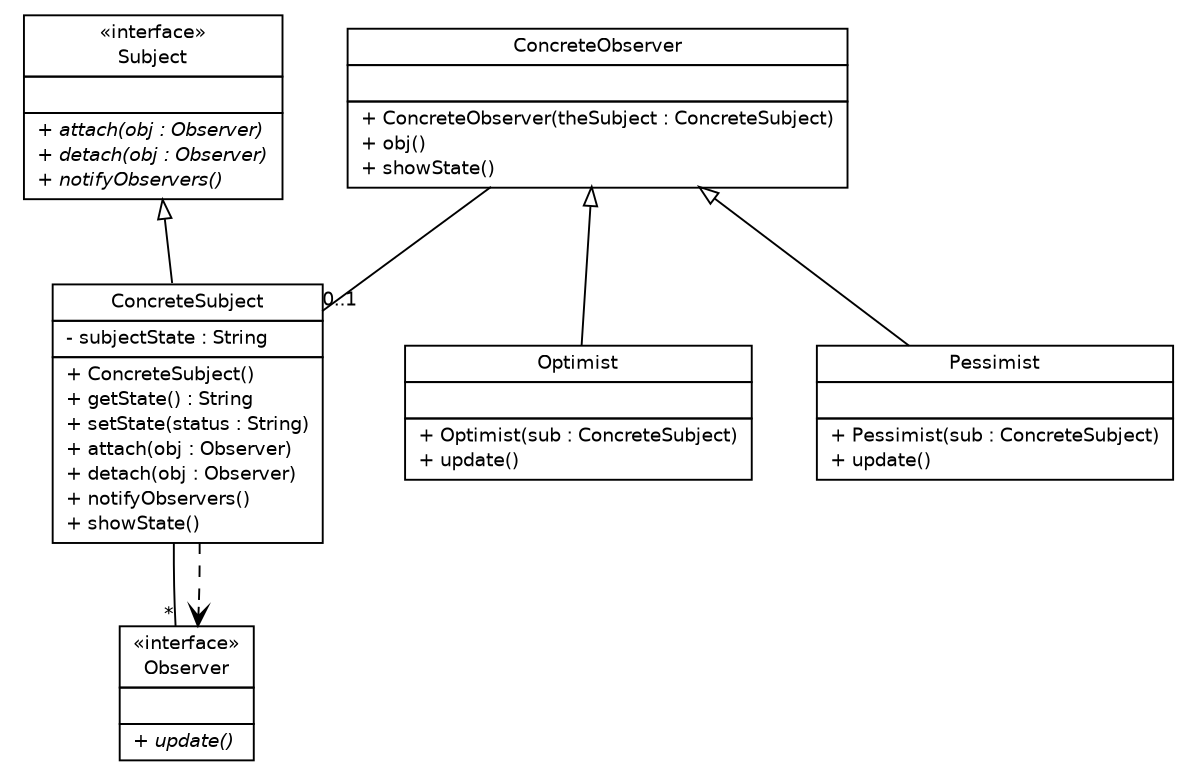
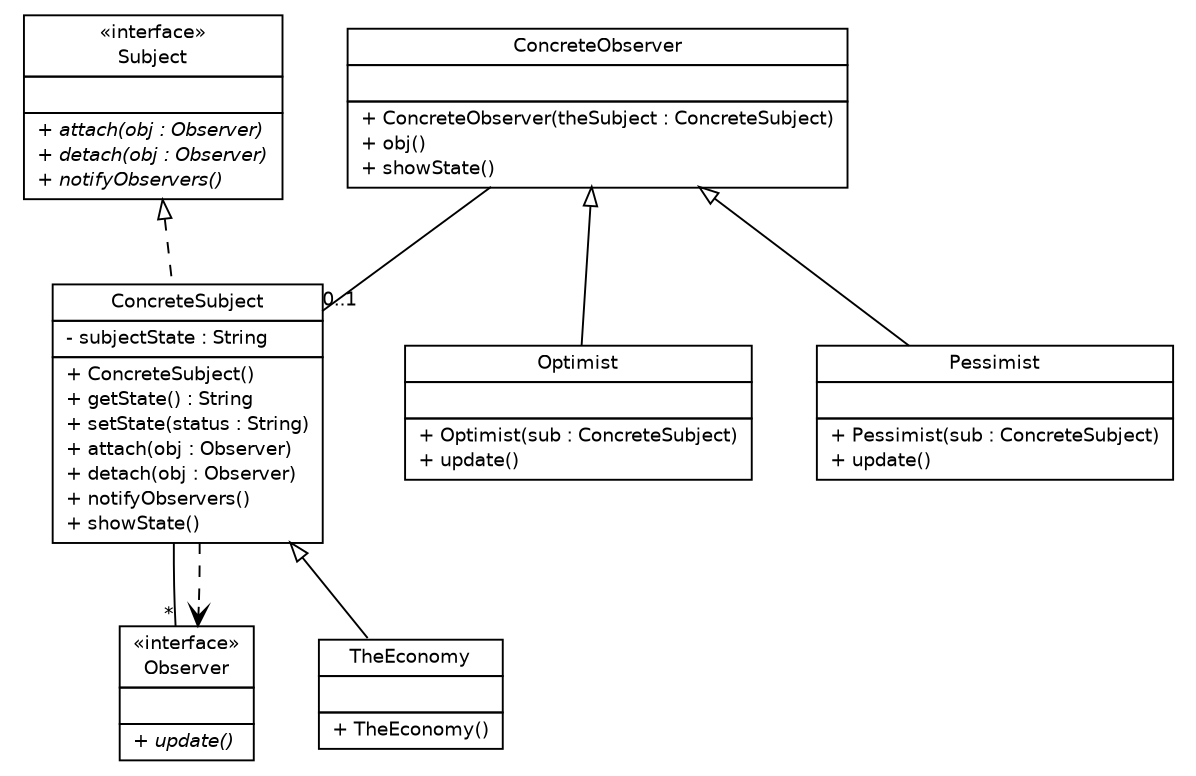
(168, 251) -> (168, 251)
none -> (411, 693)
